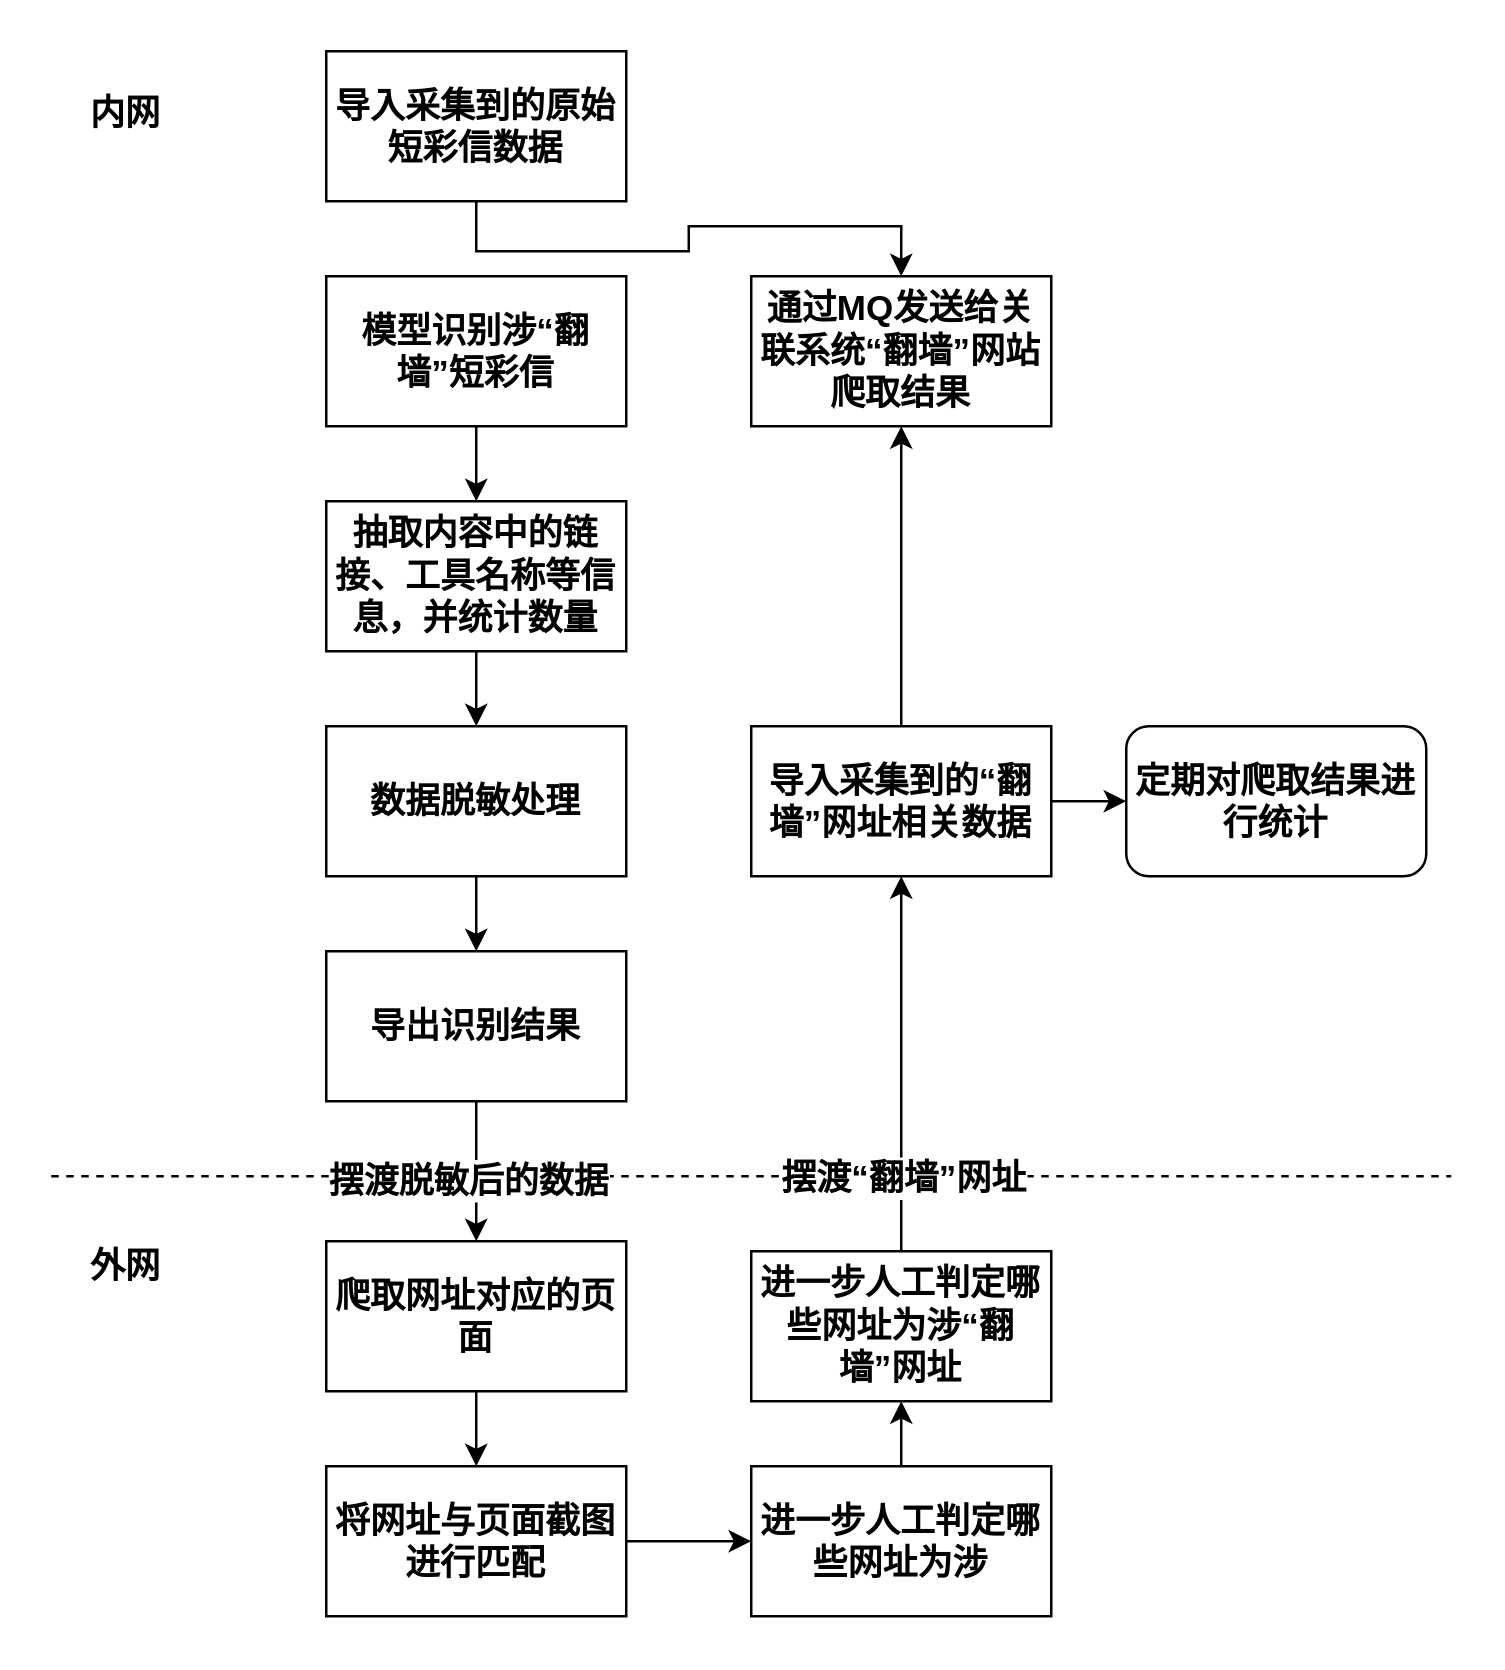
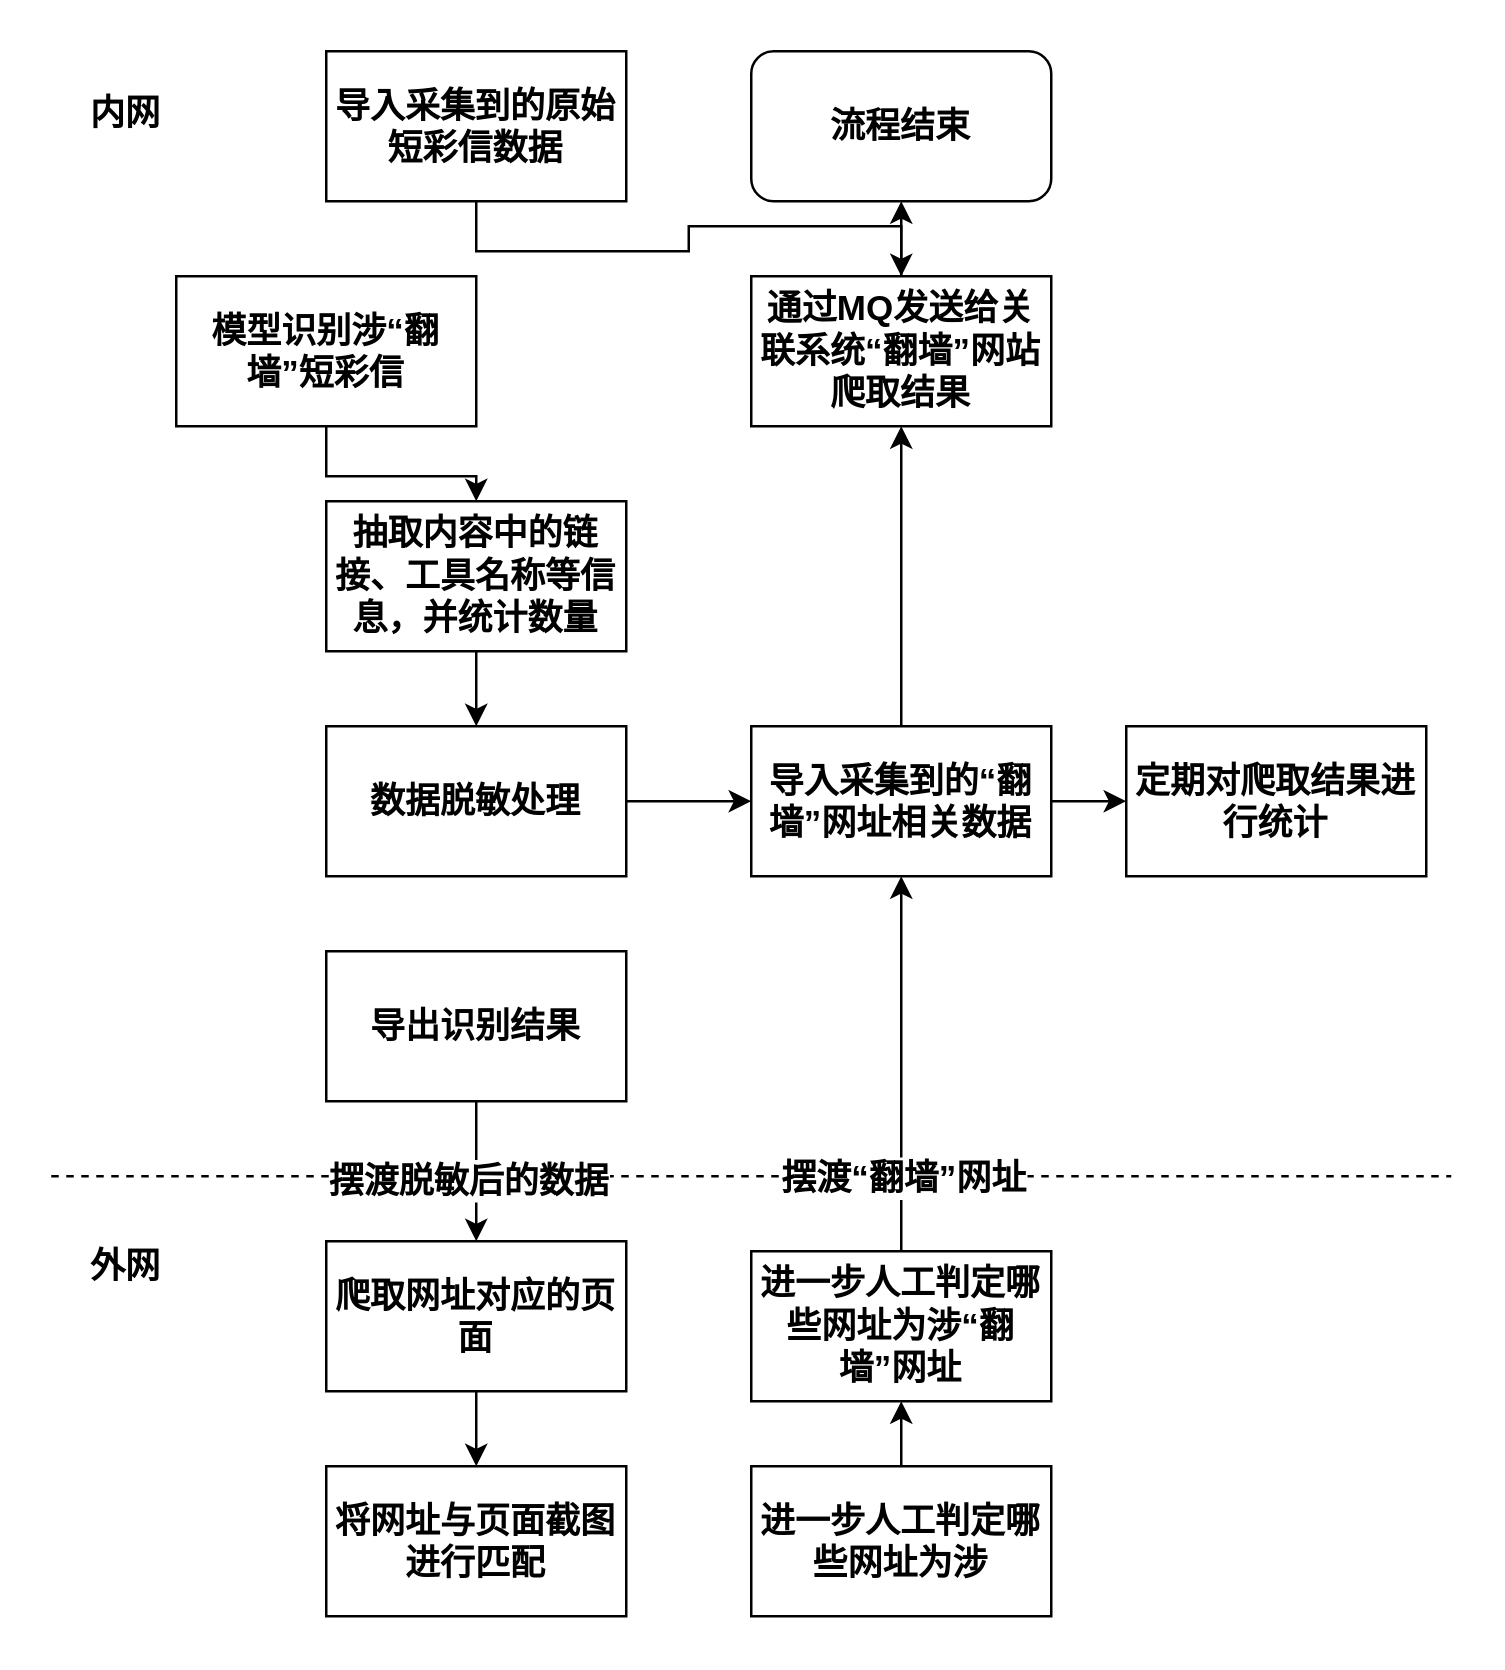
none -> (901, 126)
none -> (901, 220)
(476, 351) -> (326, 351)
(1276, 801) -> (1276, 801)
(476, 922) -> (680, 801)
(680, 1541) -> none
